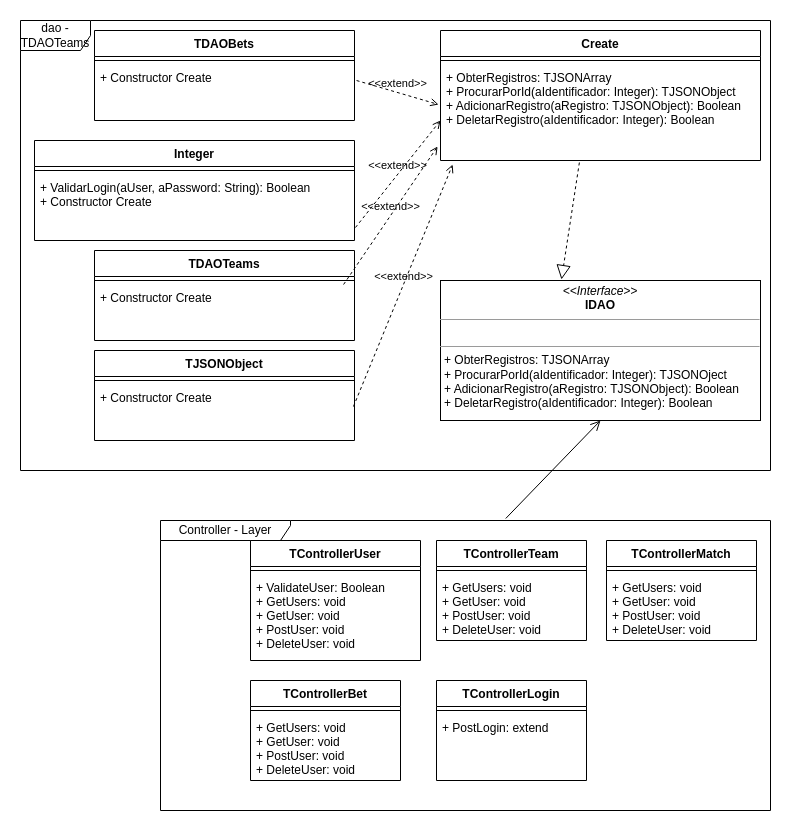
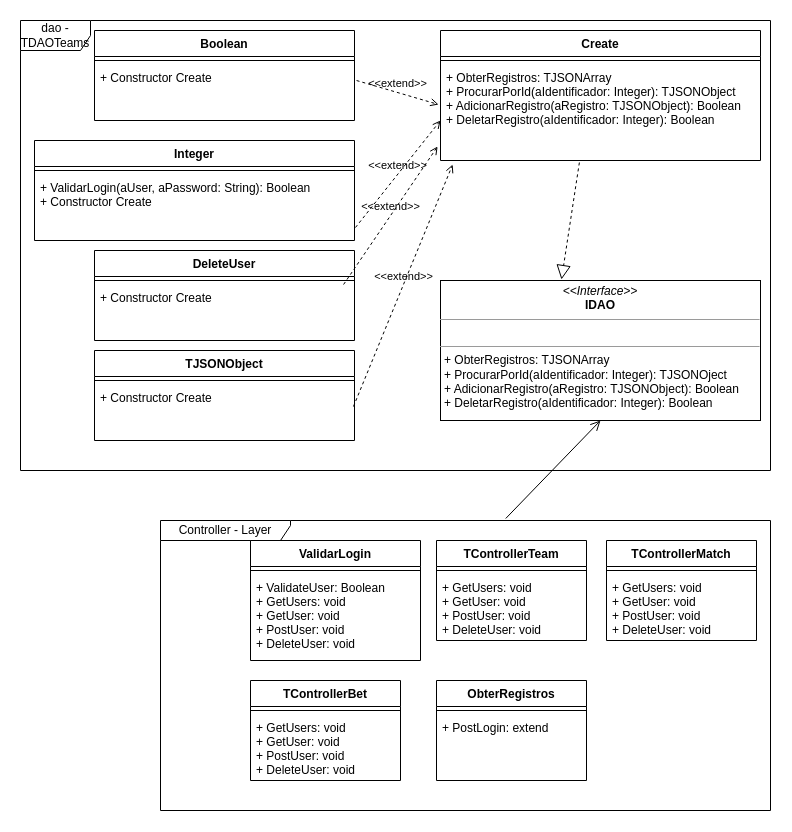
(224, 44) -> (224, 44)
(224, 264) -> (224, 264)
(335, 554) -> (335, 554)
(511, 694) -> (511, 694)
